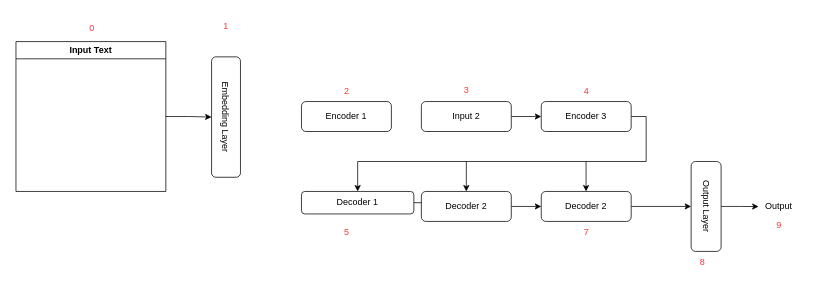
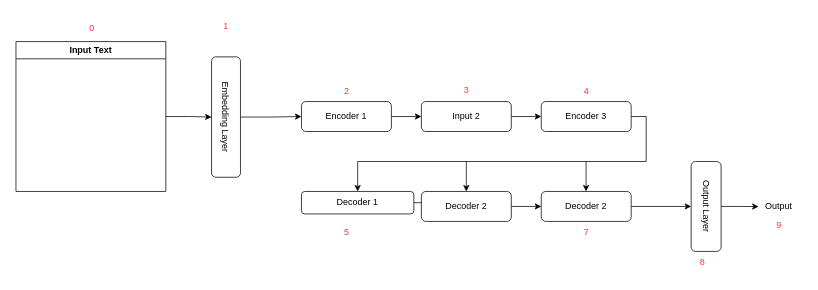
none -> (288, 117)
none -> (403, 117)
